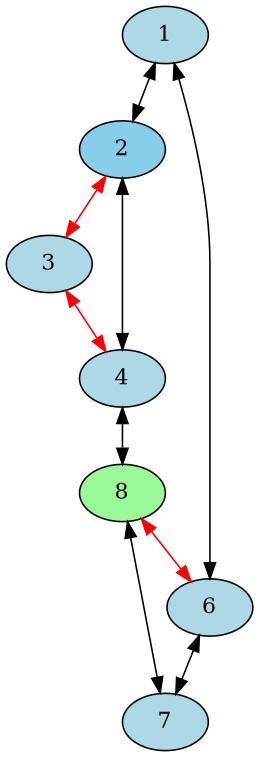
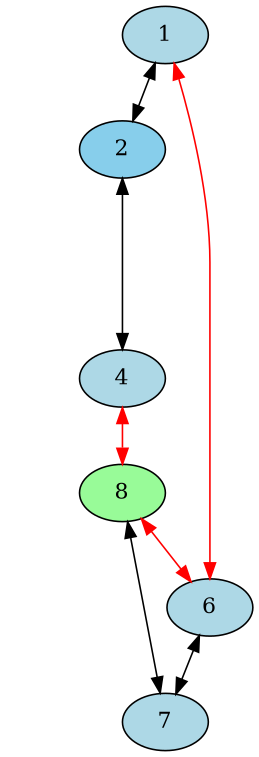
(49, 264) -> none
(210, 319) -> (210, 319)
(122, 436) -> (122, 436)
